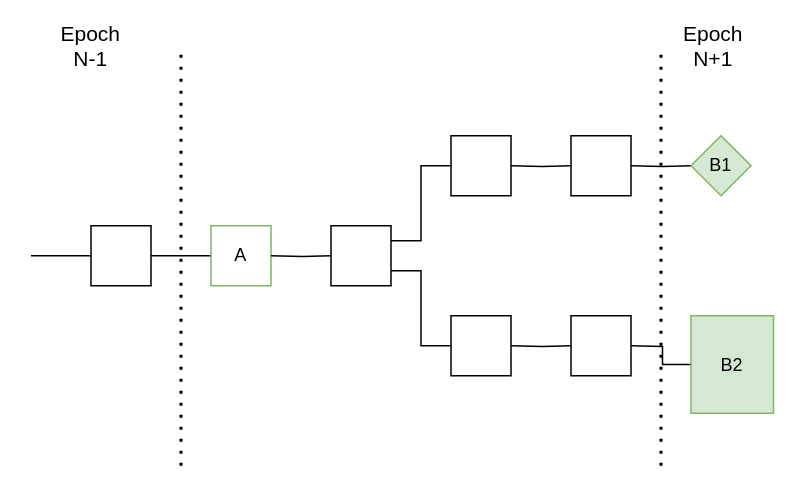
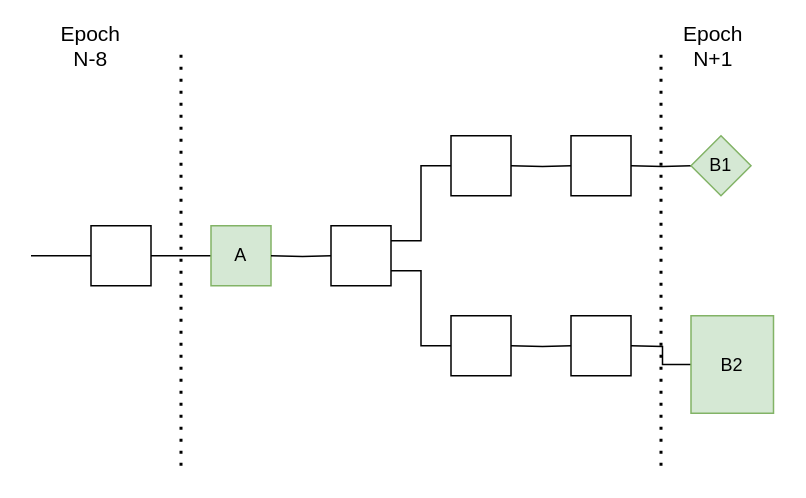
(91, 46) -> (91, 46)
(241, 256) -> (241, 256)
